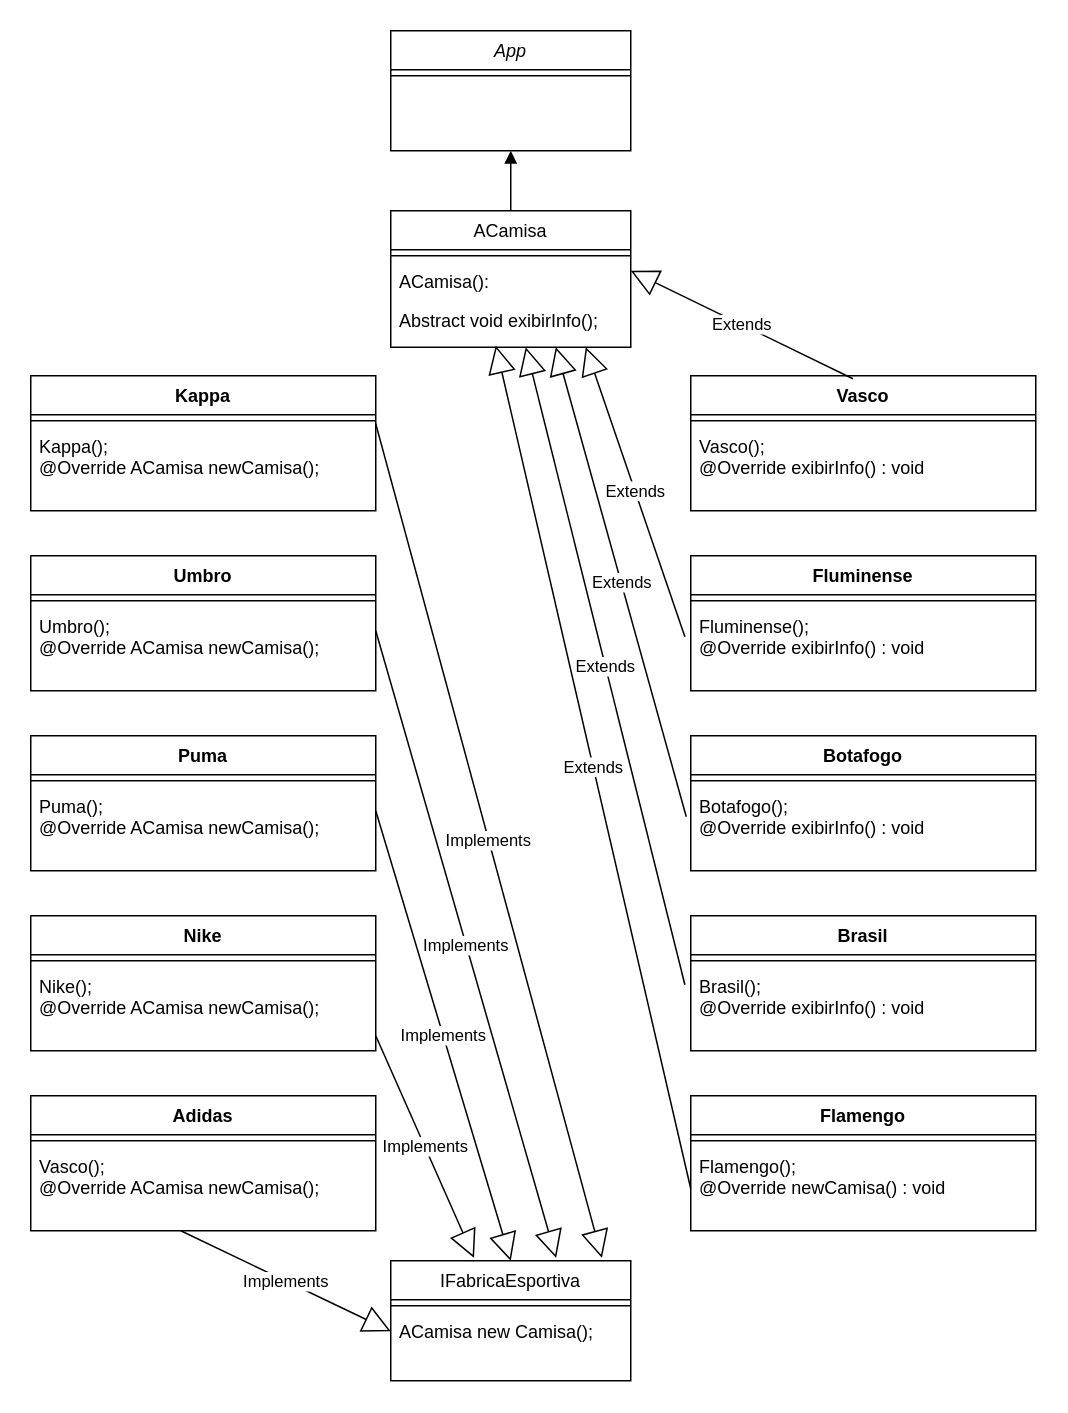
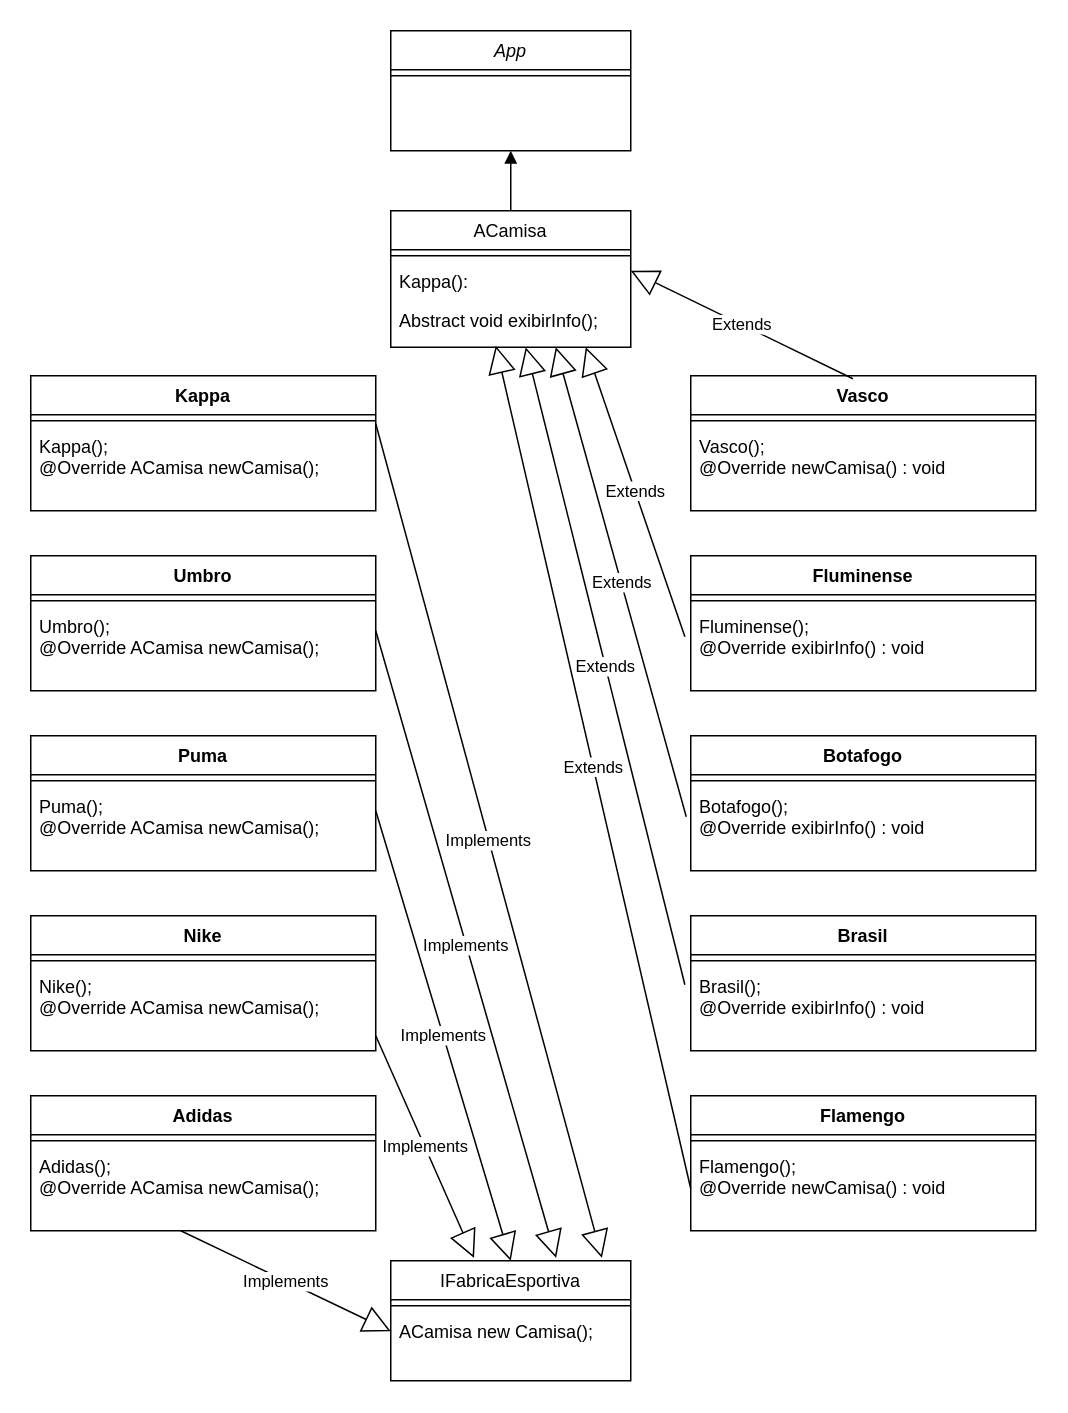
(445, 282) -> (437, 282)
(737, 447) -> (737, 447)
(77, 1167) -> (80, 1167)
